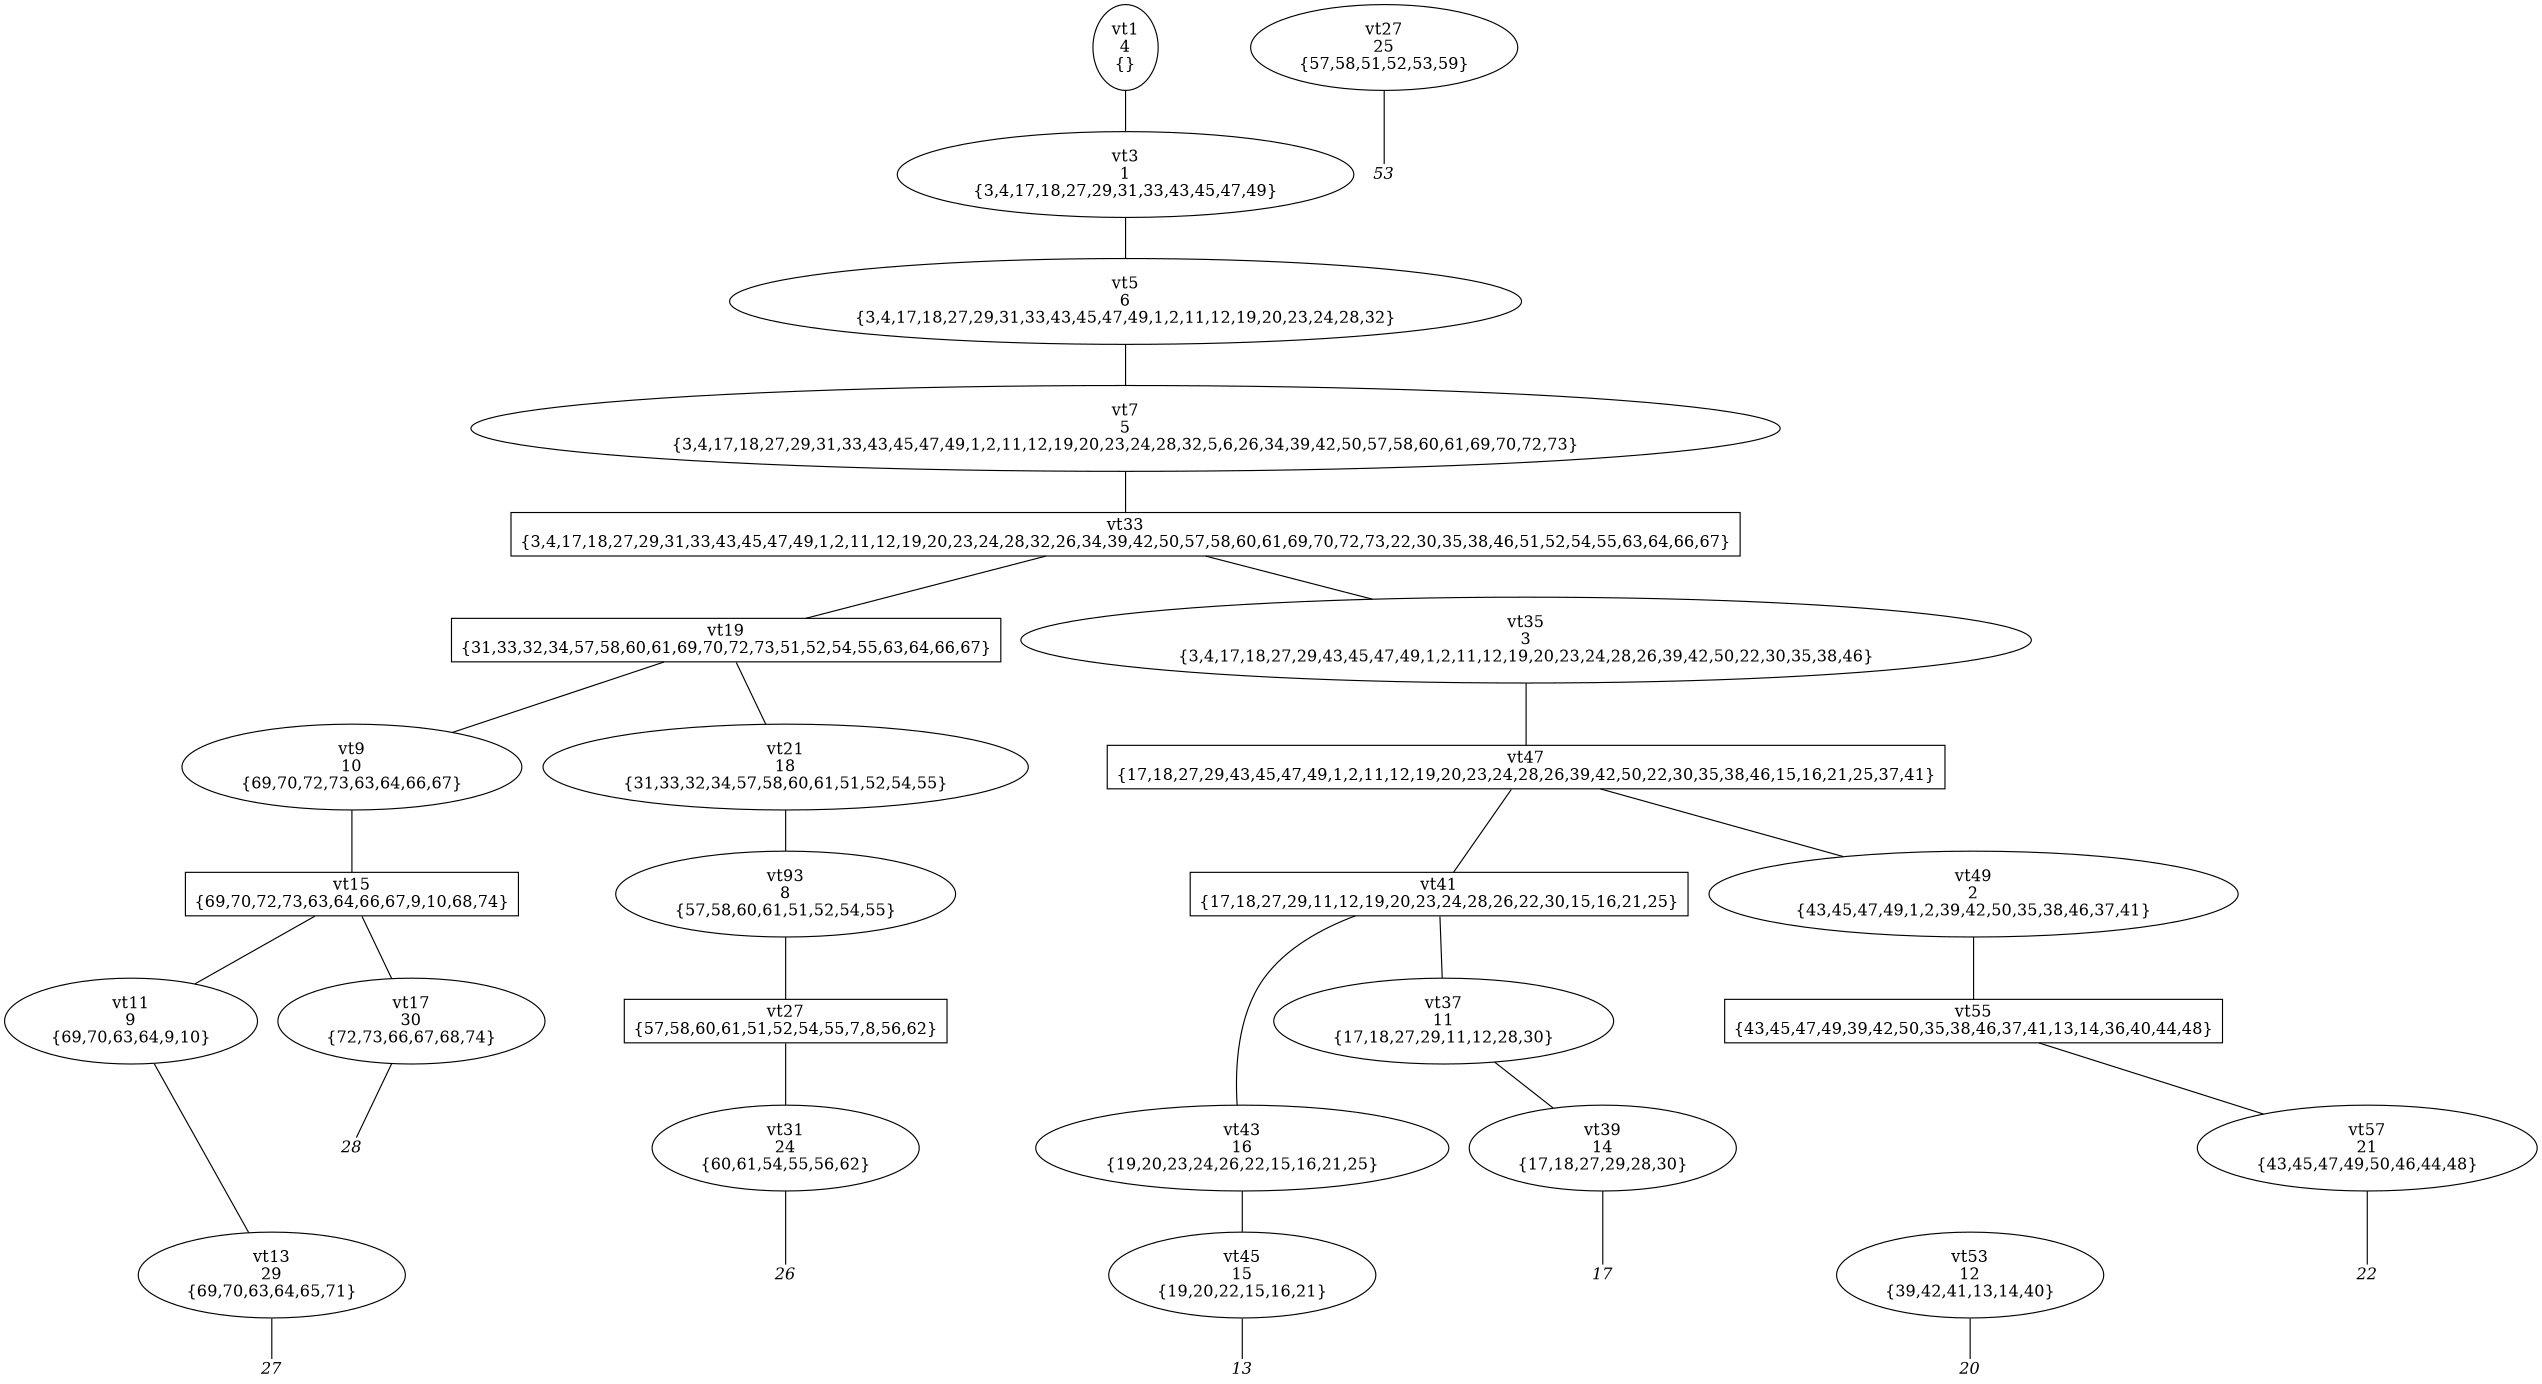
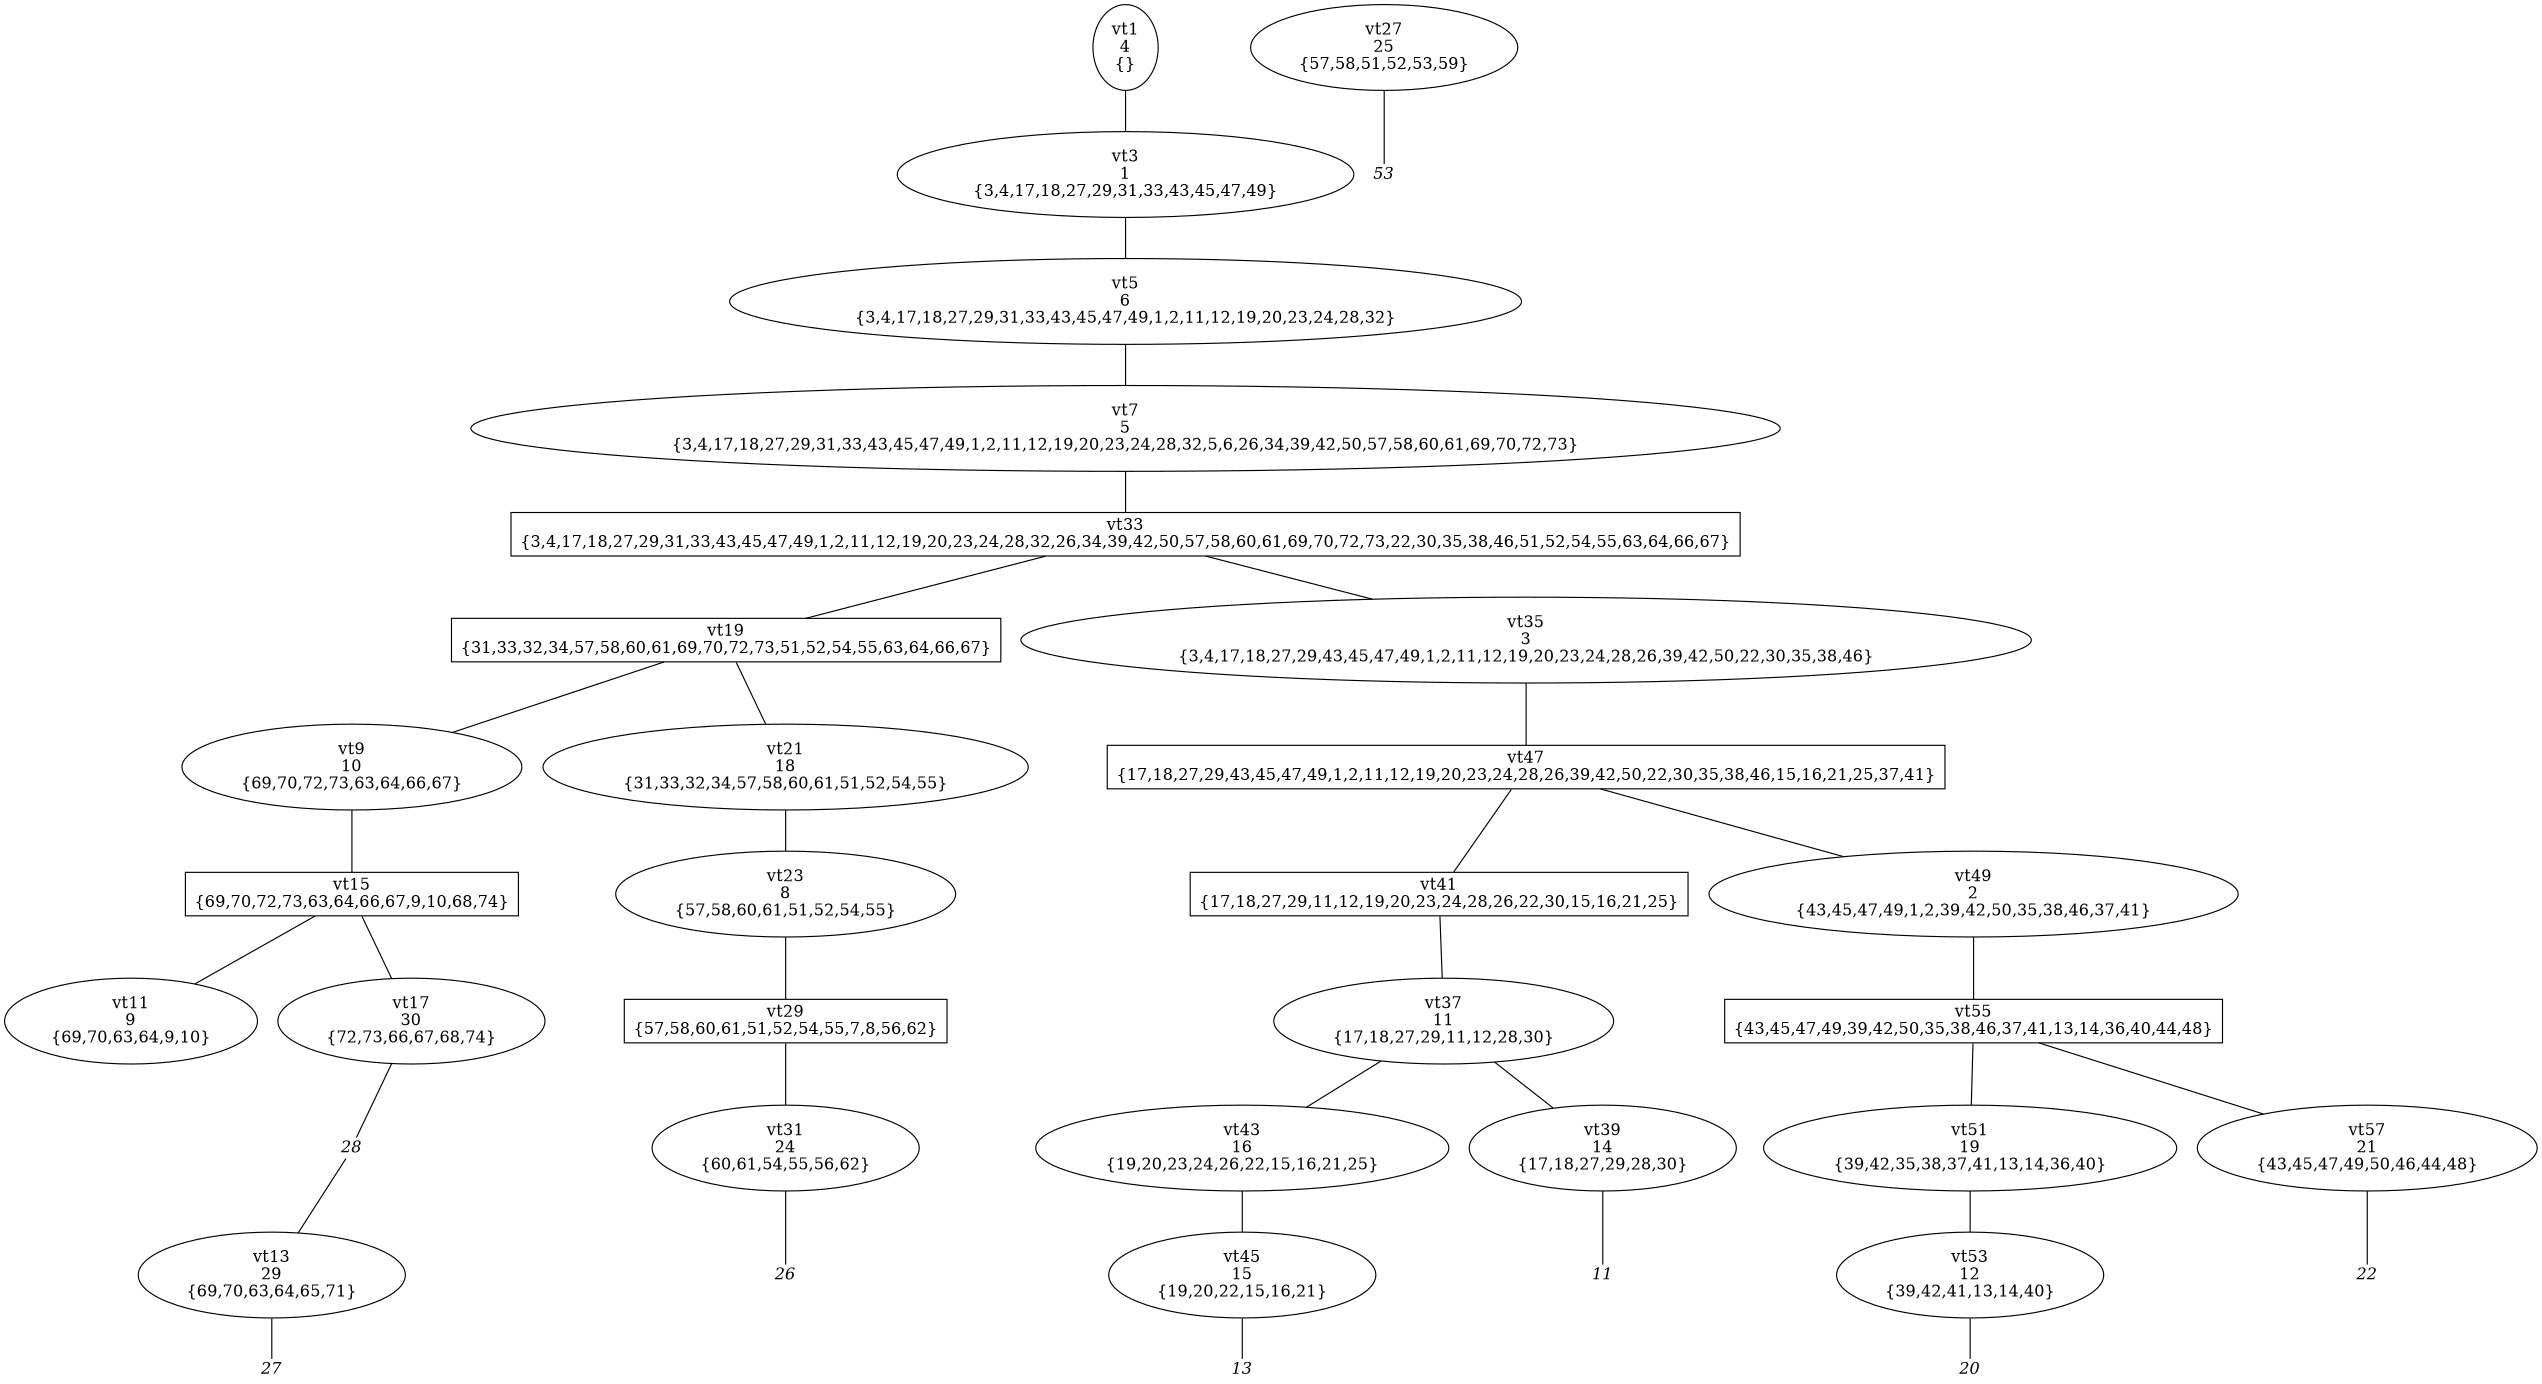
(786, 894) -> (786, 894)
(1259, 987) -> (1344, 1084)
(786, 1021) -> (786, 1021)
(202, 1148) -> (322, 1196)
none -> (1970, 1148)
(1603, 1275) -> (1603, 1275)
